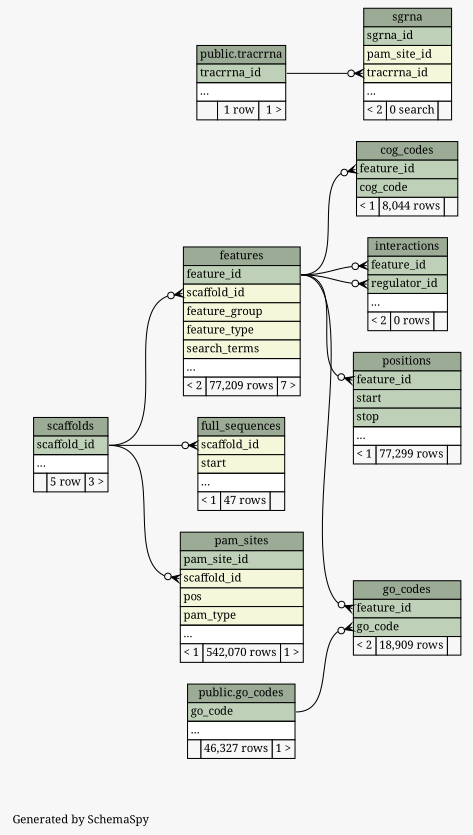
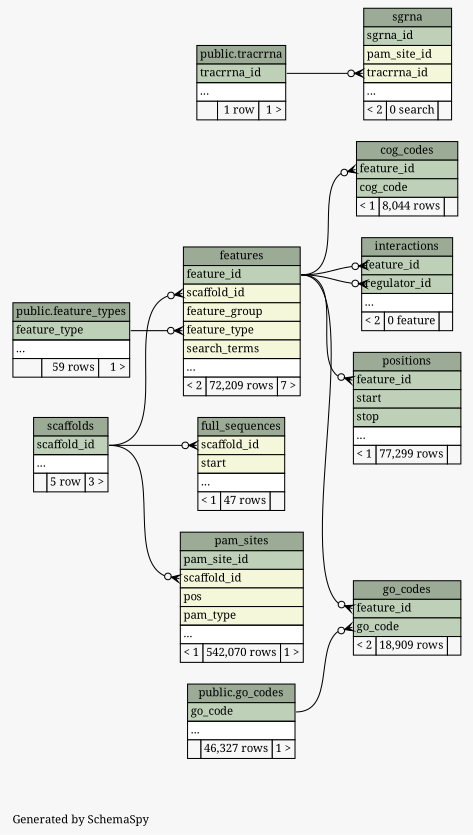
(412, 321) -> (412, 321)
none -> (71, 340)
(242, 386) -> (242, 386)
